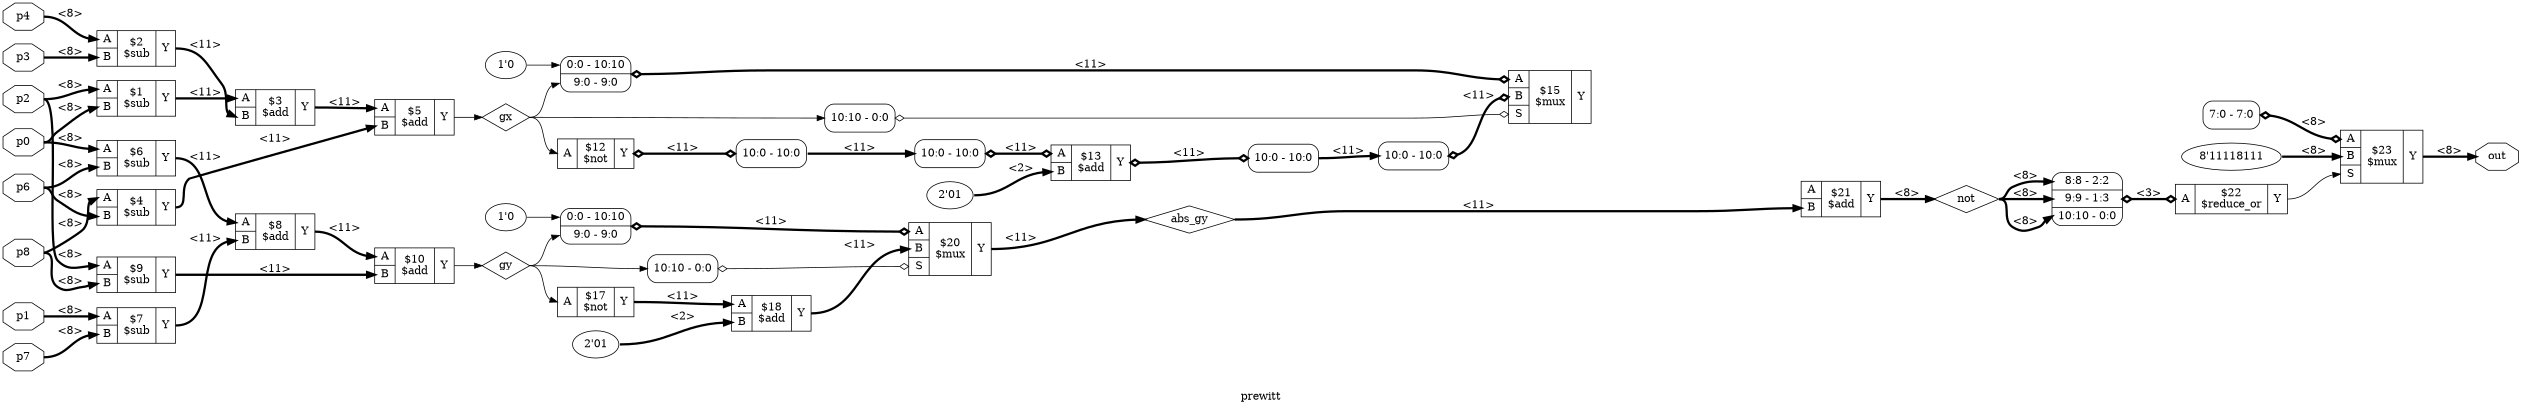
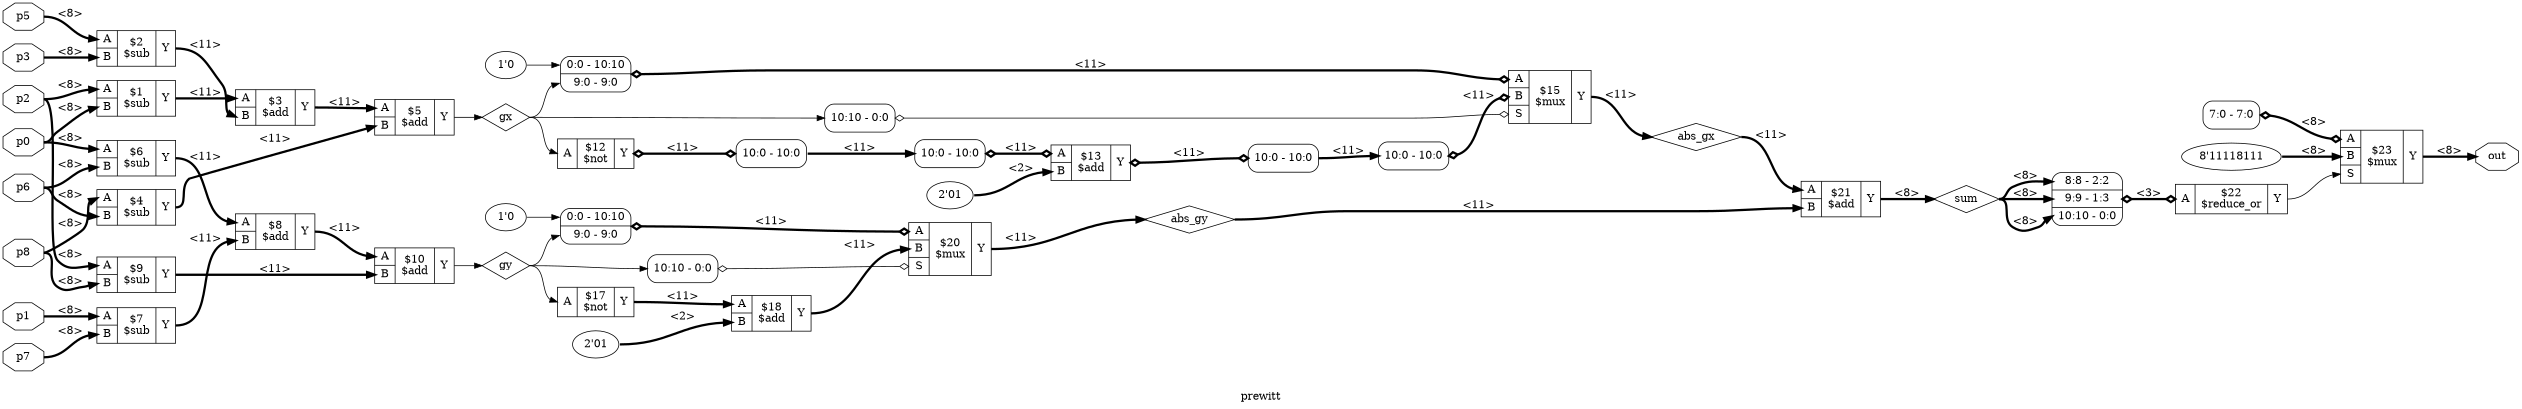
(23, 17) -> (23, 17)
none -> (1696, 137)
(1966, 199) -> (1966, 199)
